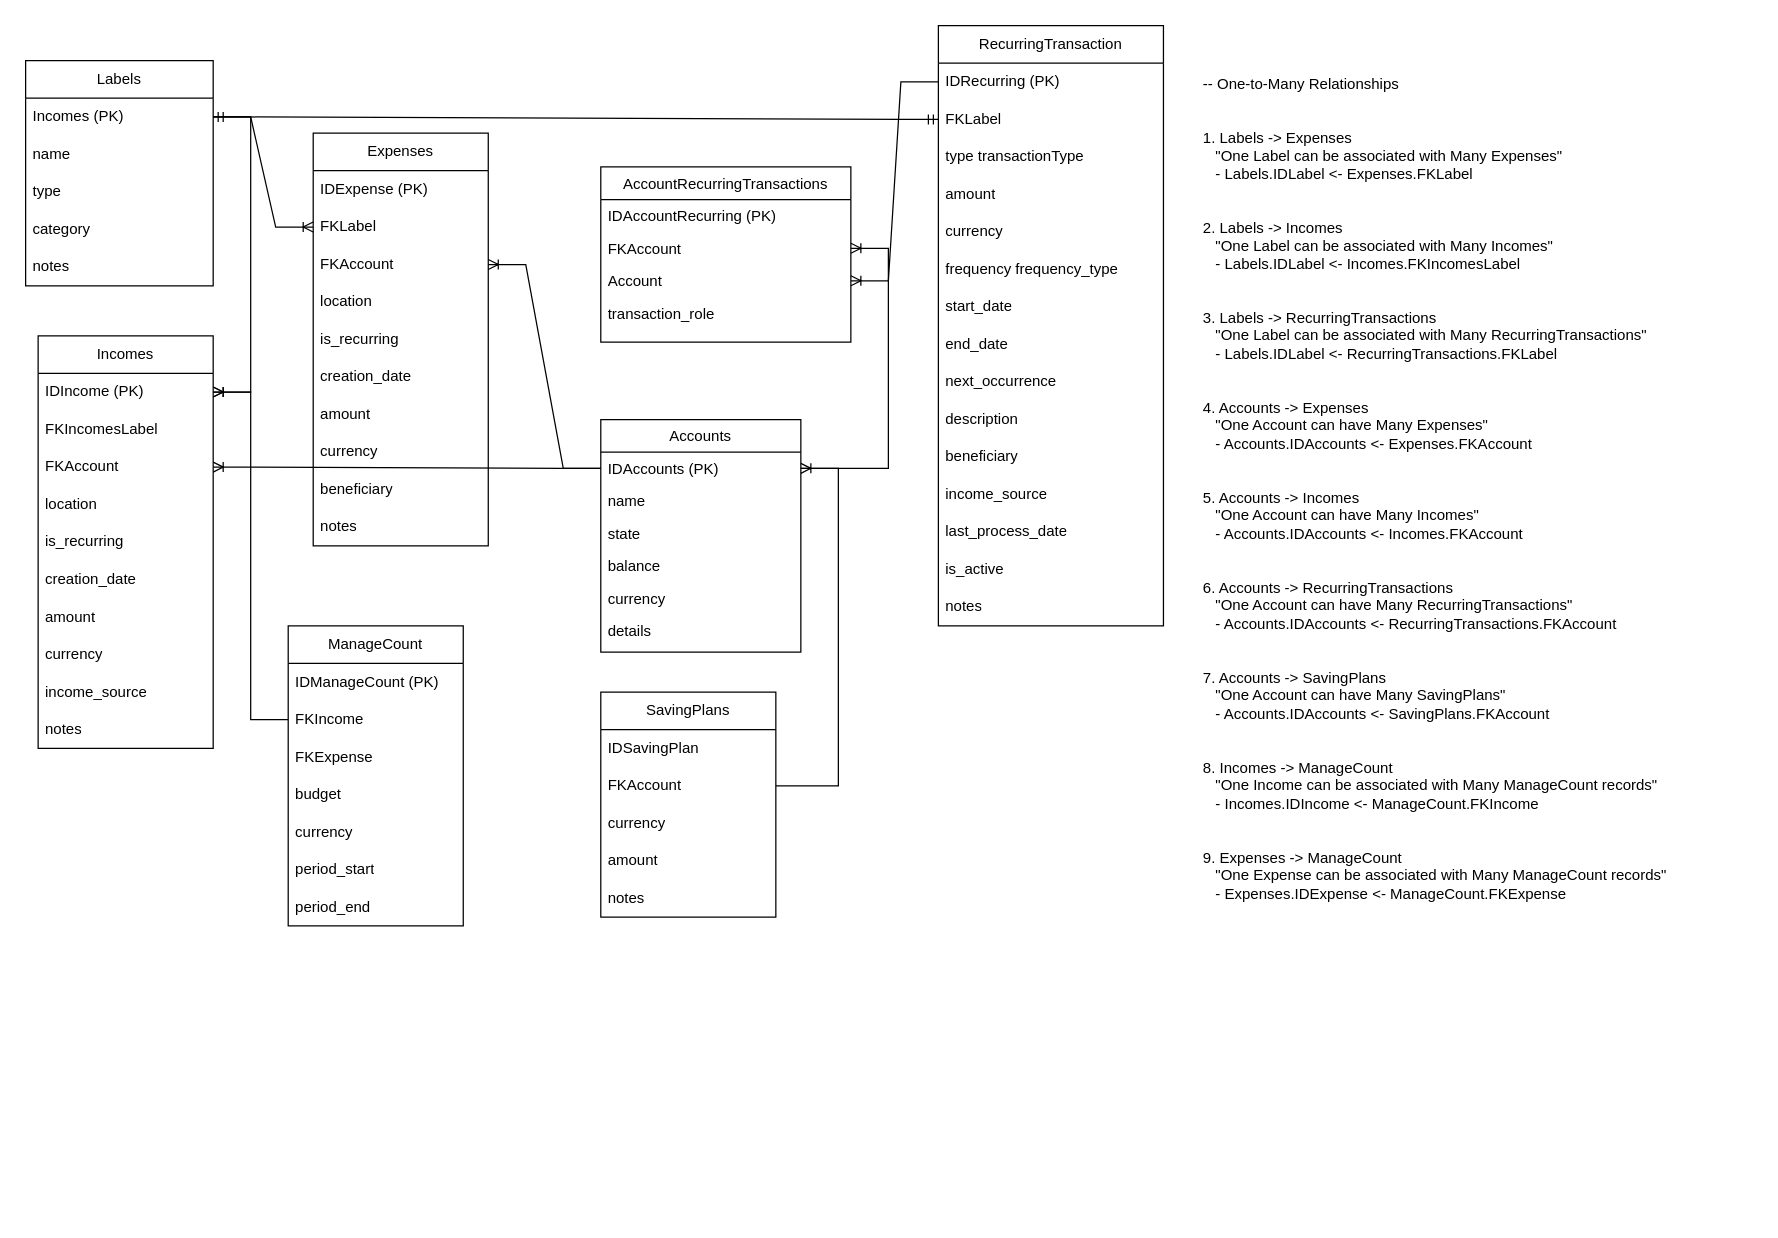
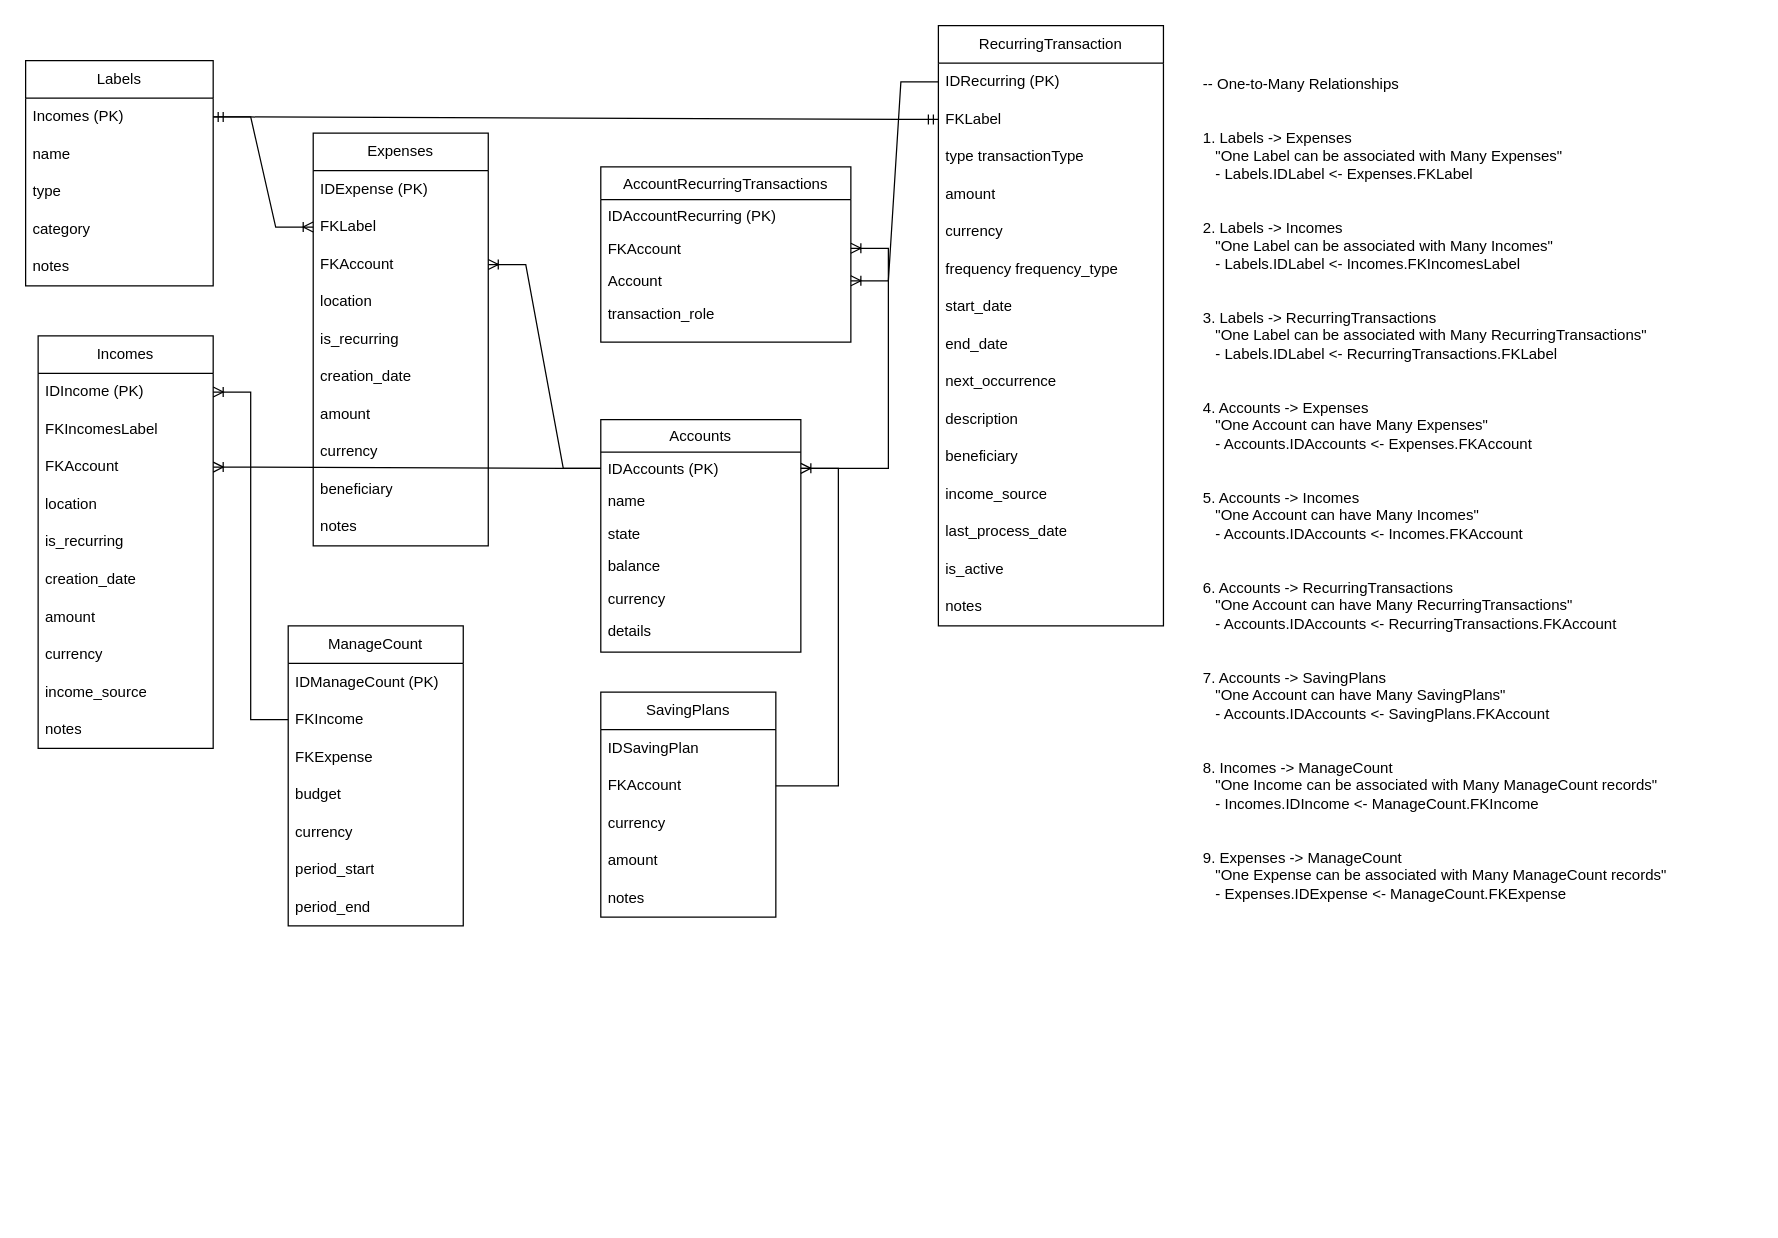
(251, 258) -> none
